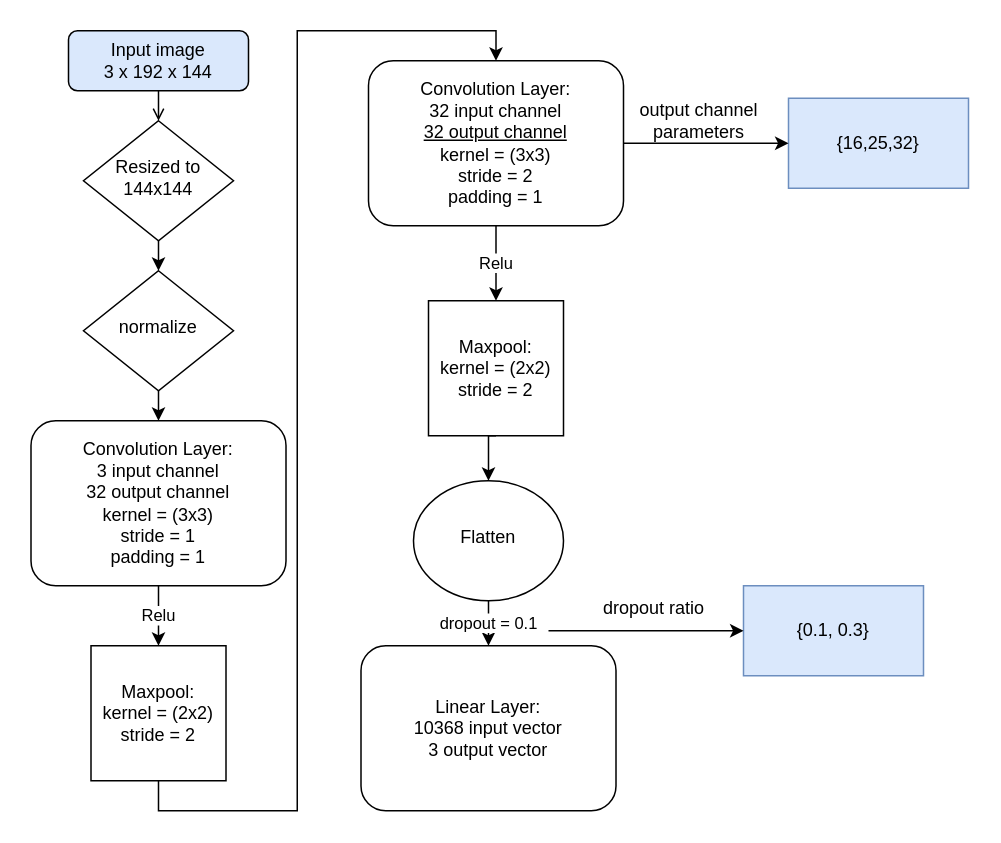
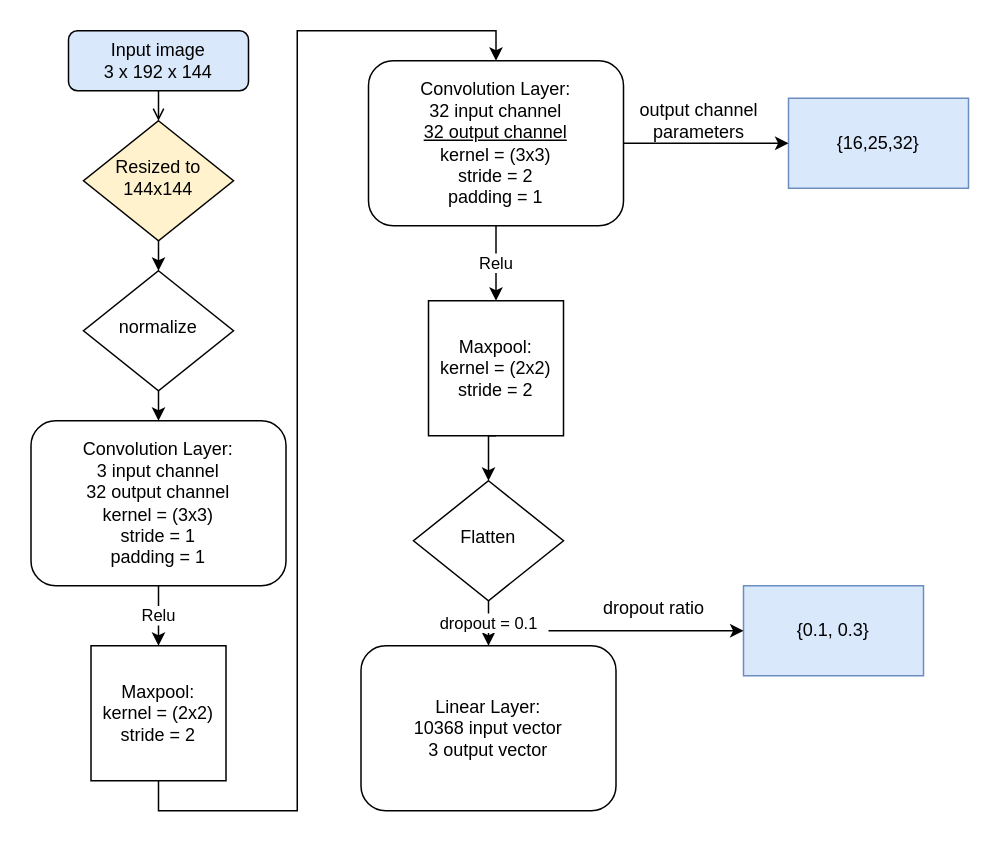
(158, 181) -> (158, 181)
(488, 541) -> (488, 541)
